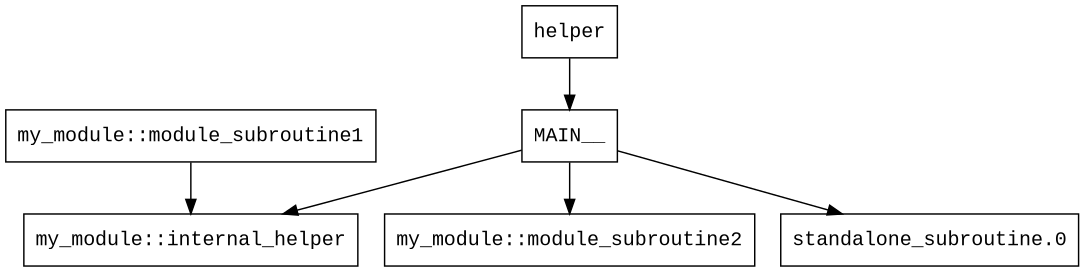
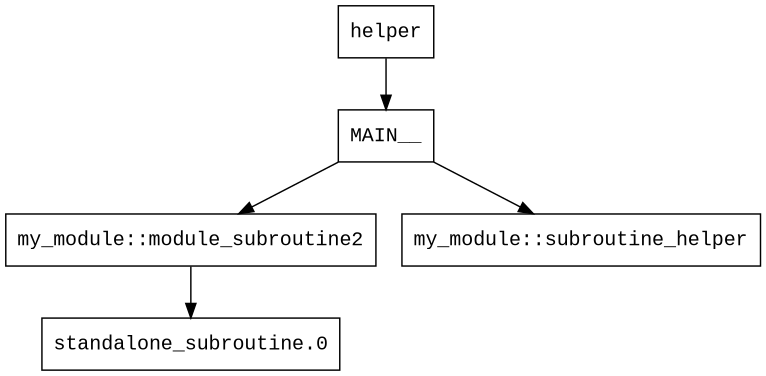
(191, 136) -> none
(723, 180) -> (191, 285)
(191, 240) -> (581, 240)
